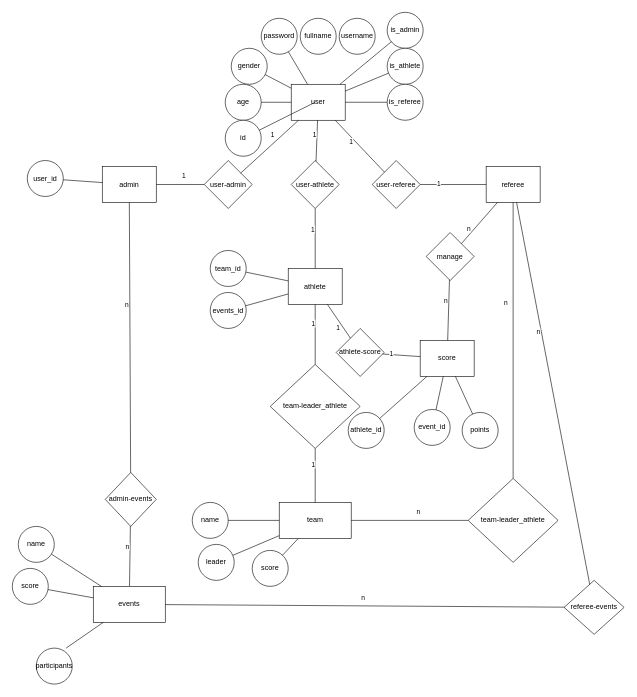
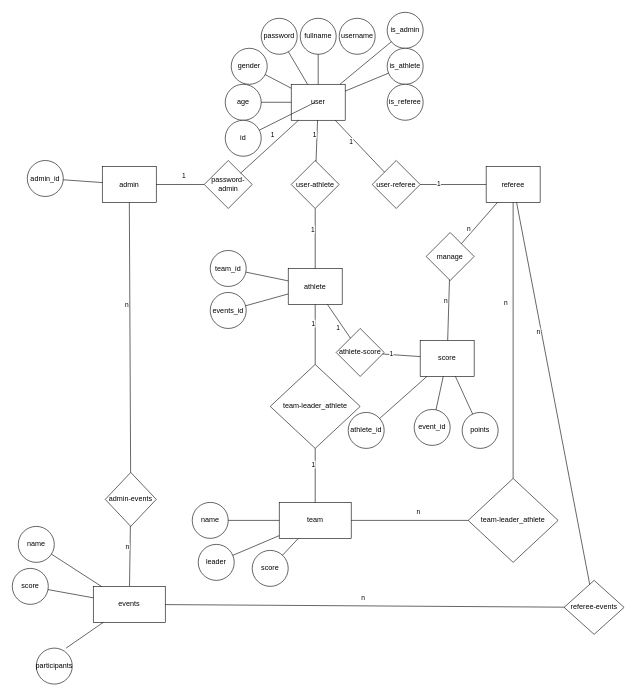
(366, 102) -> (318, 69)
(45, 179) -> (45, 179)
(228, 185) -> (228, 185)
